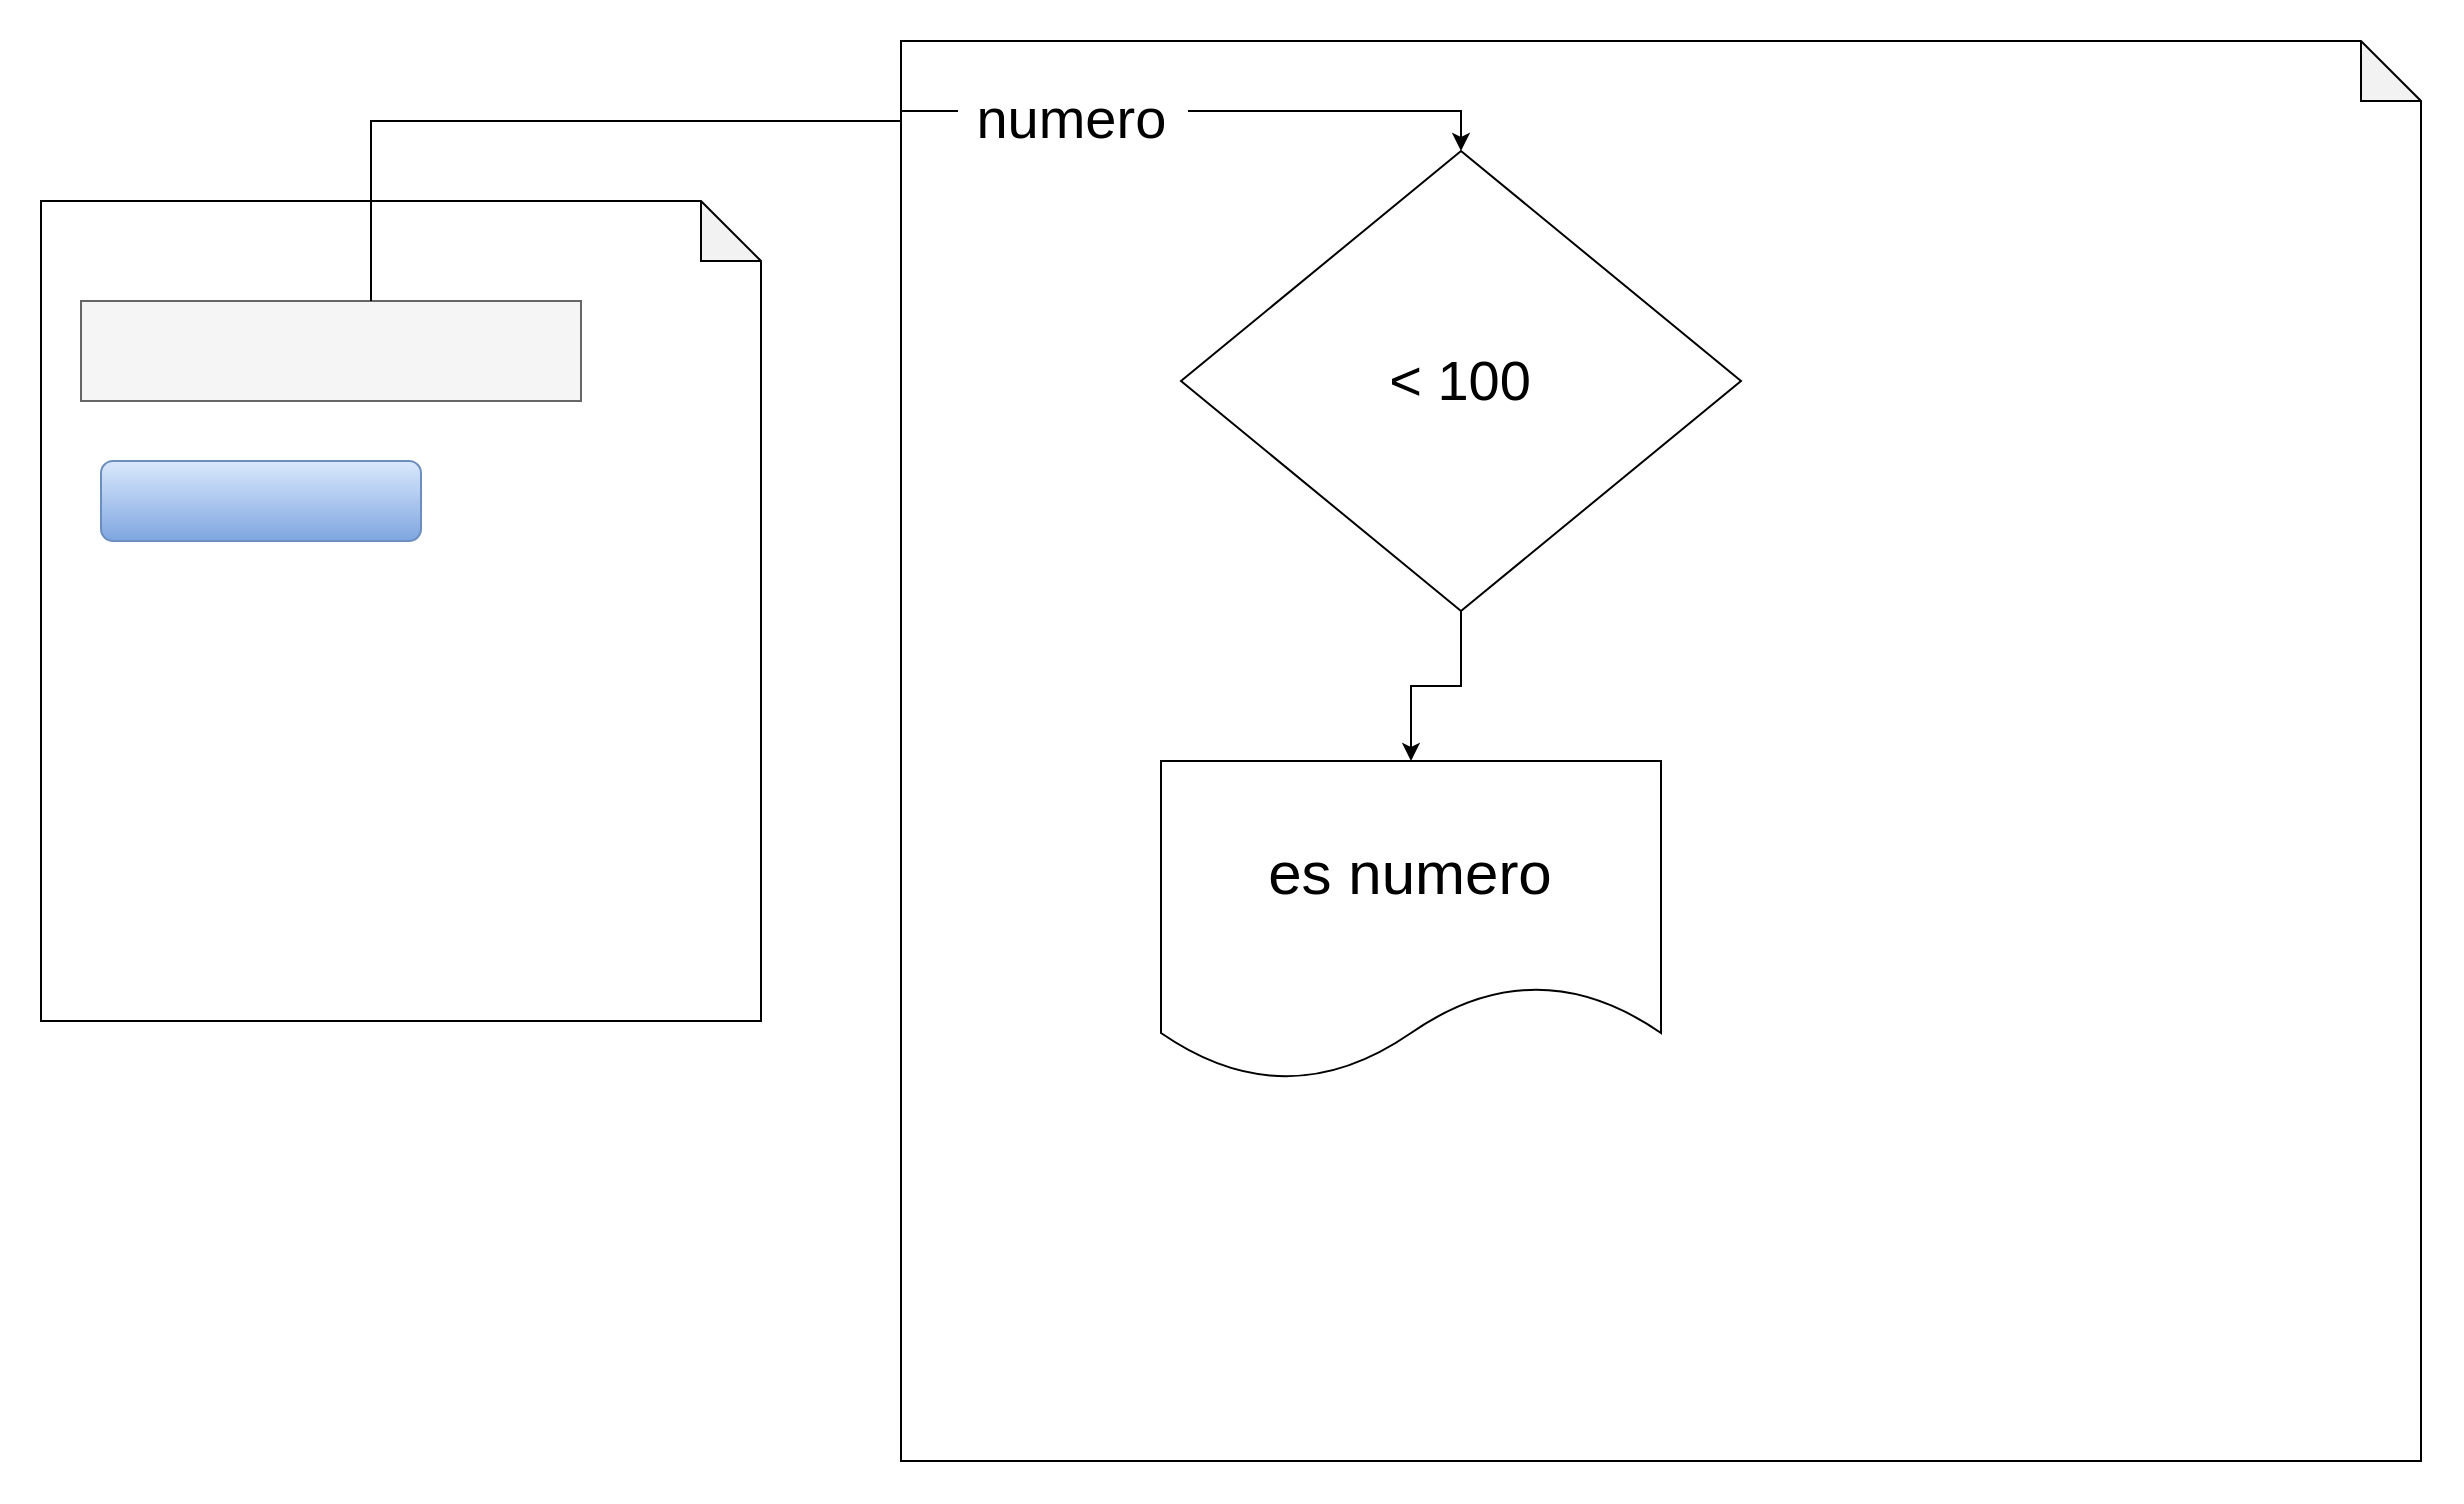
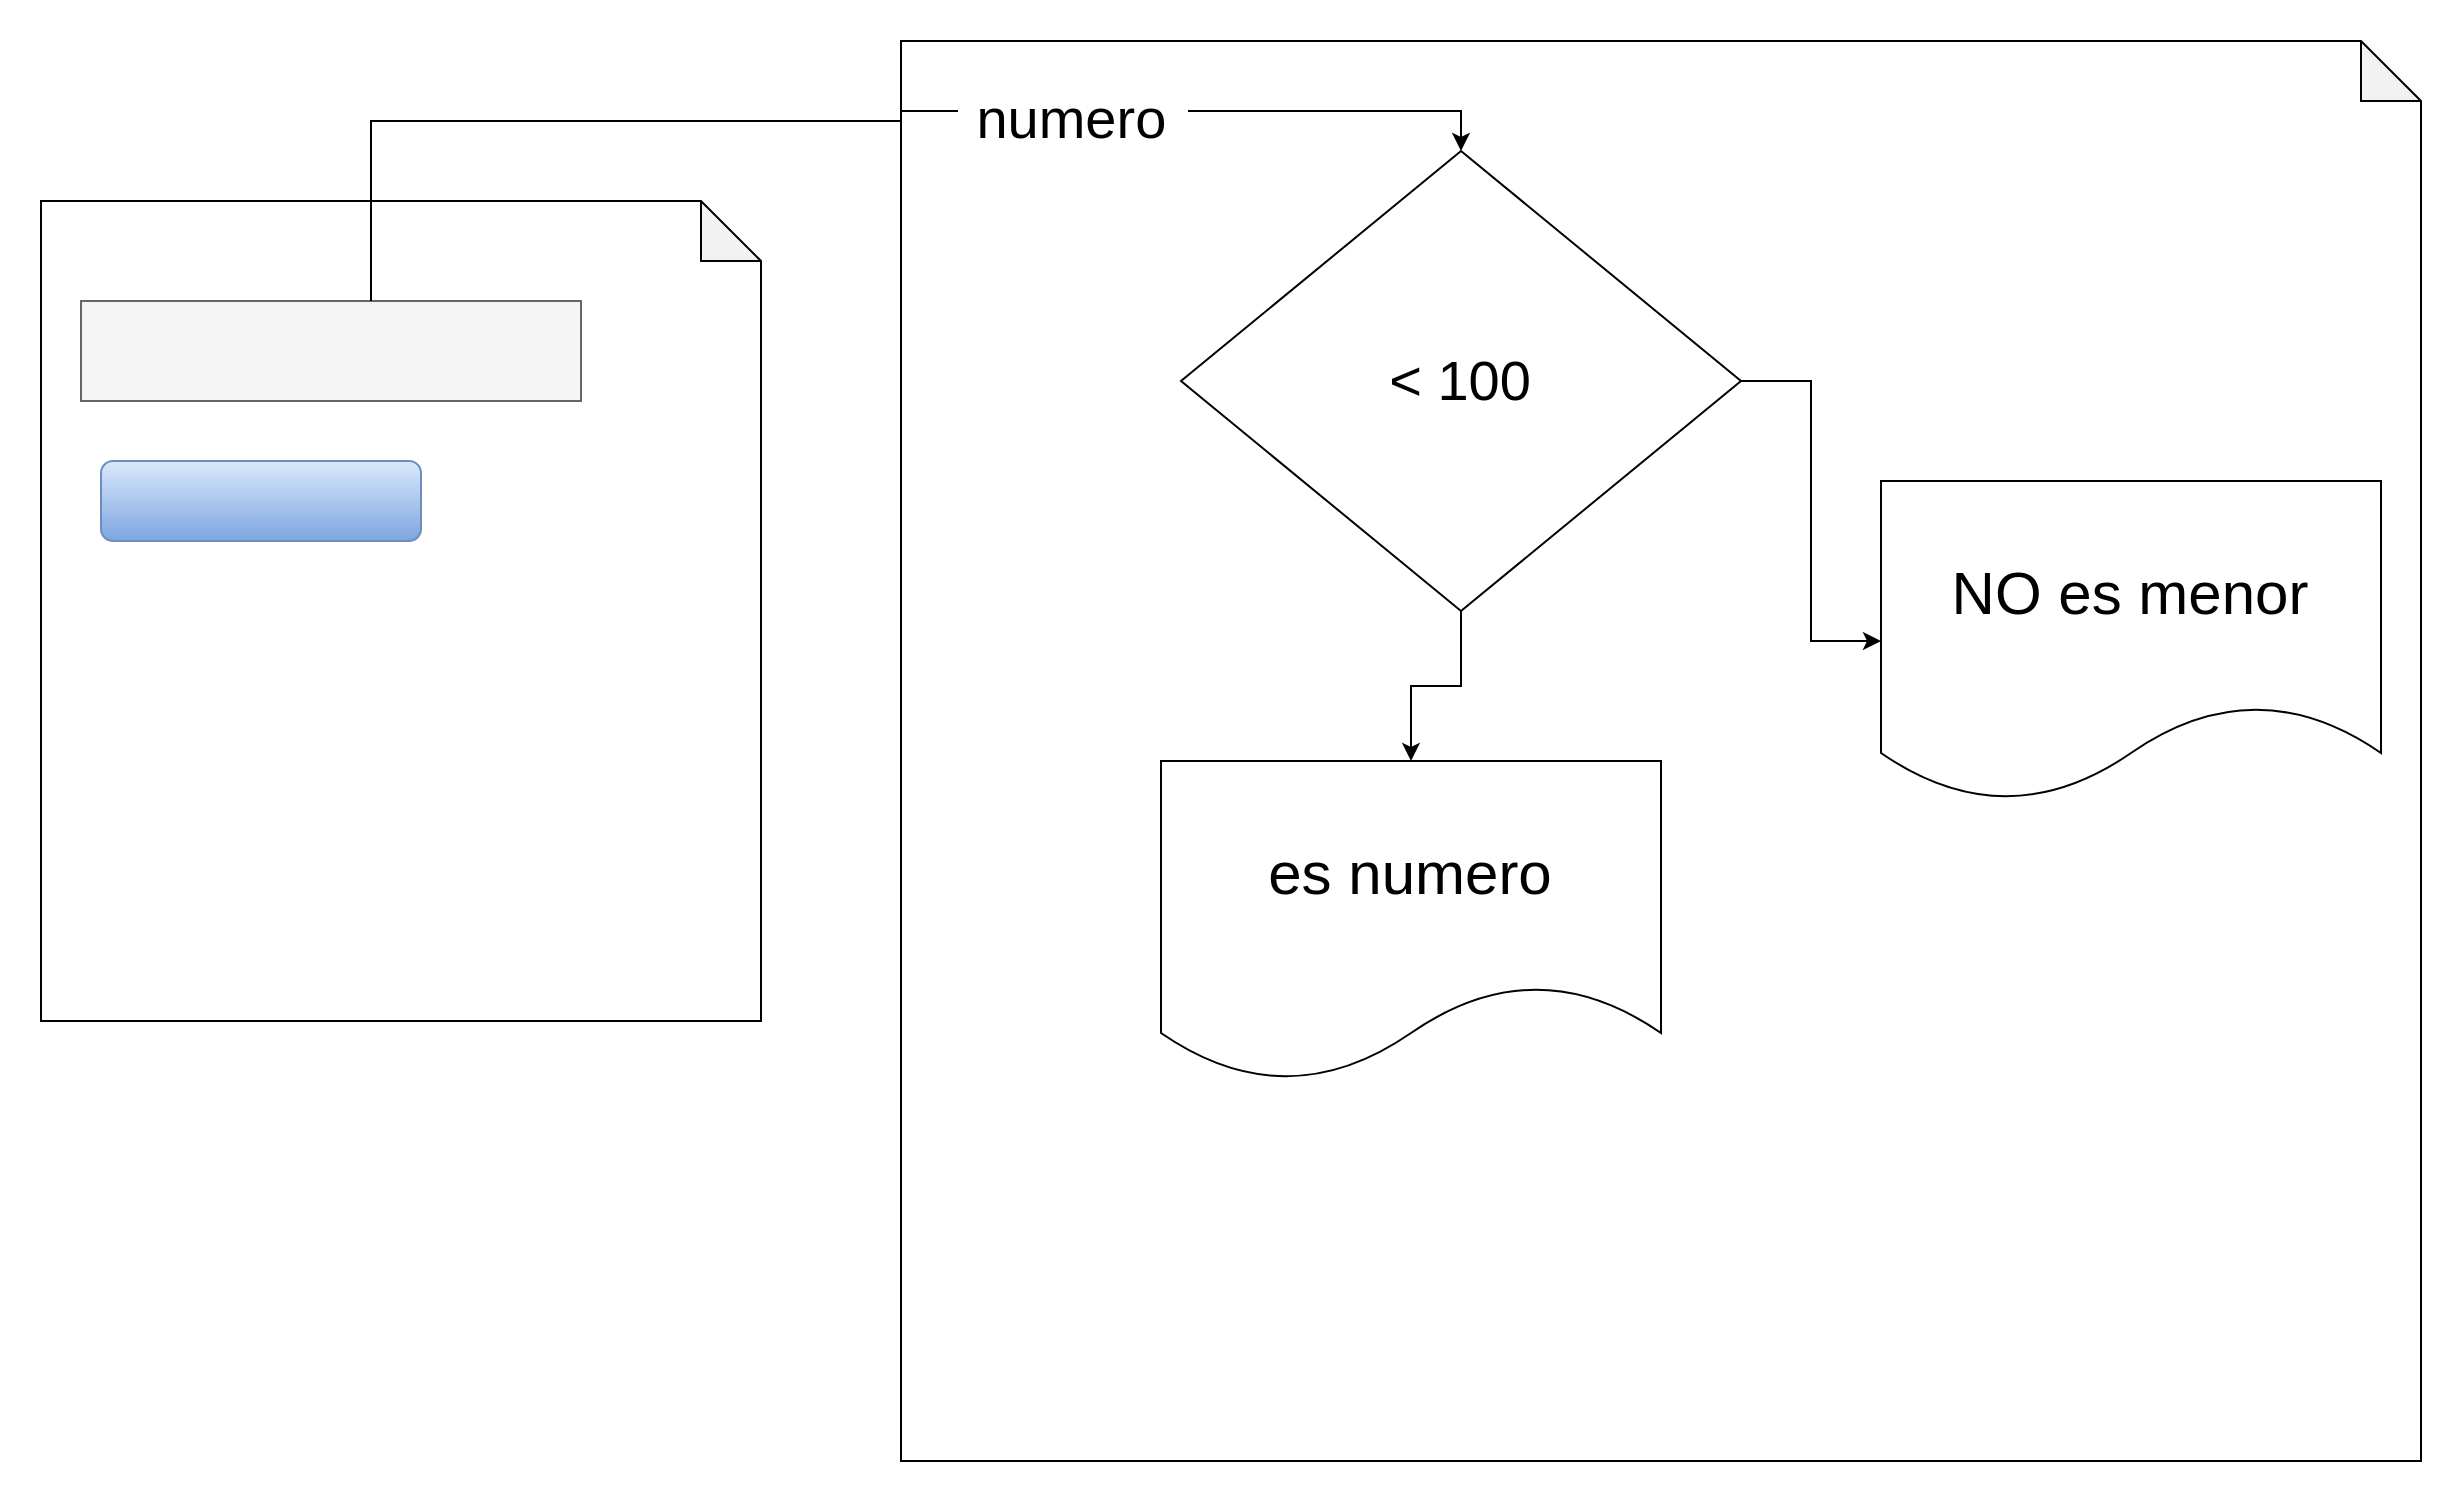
none -> (1811, 504)
none -> (2131, 641)
